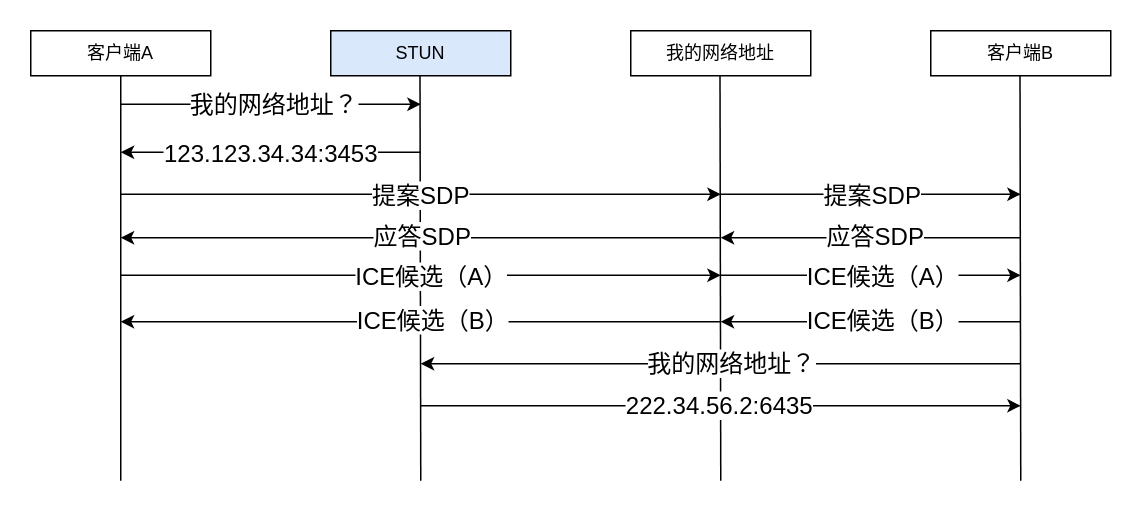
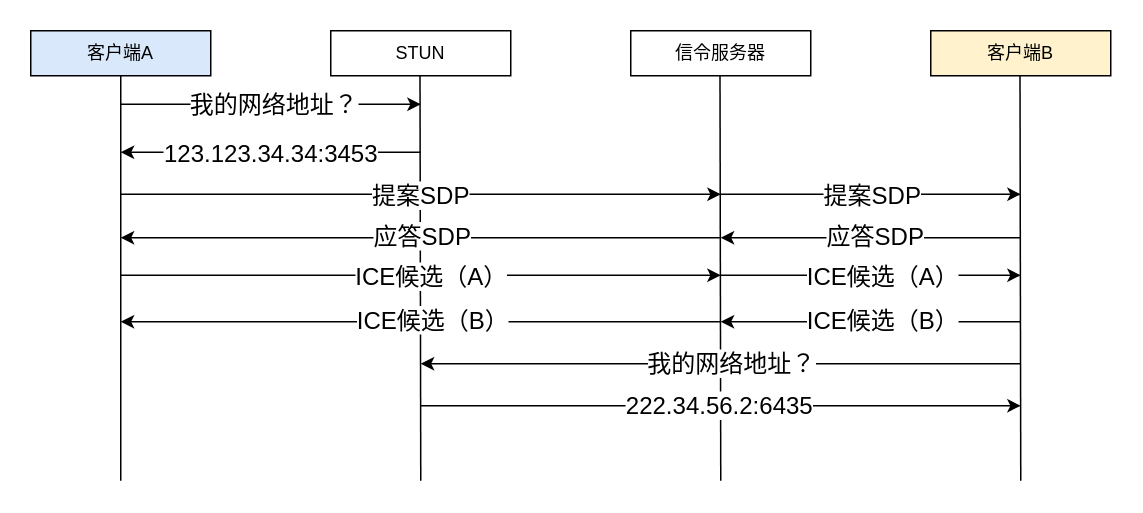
(121, 53) -> (121, 53)
(421, 53) -> (421, 53)
(721, 53) -> (721, 53)
(1021, 53) -> (1021, 53)
